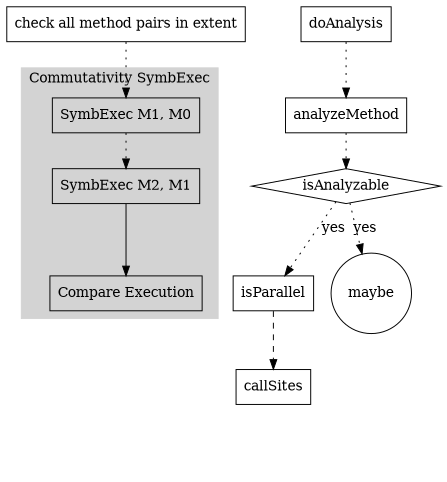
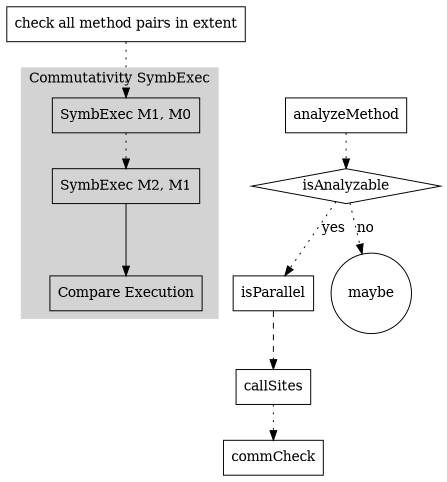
(346, 24) -> none
(365, 228) -> (365, 228)
none -> (273, 458)
